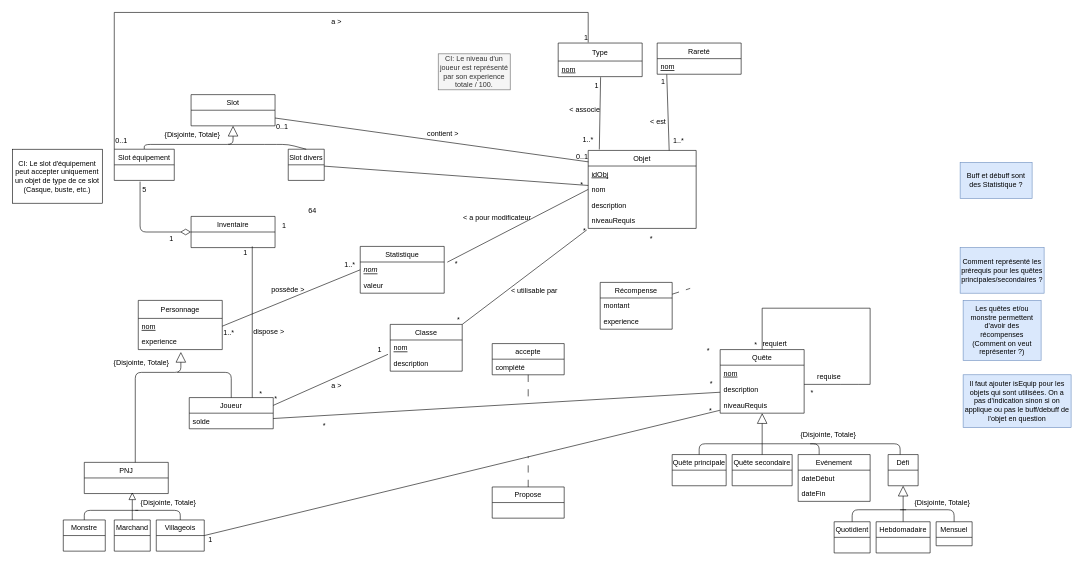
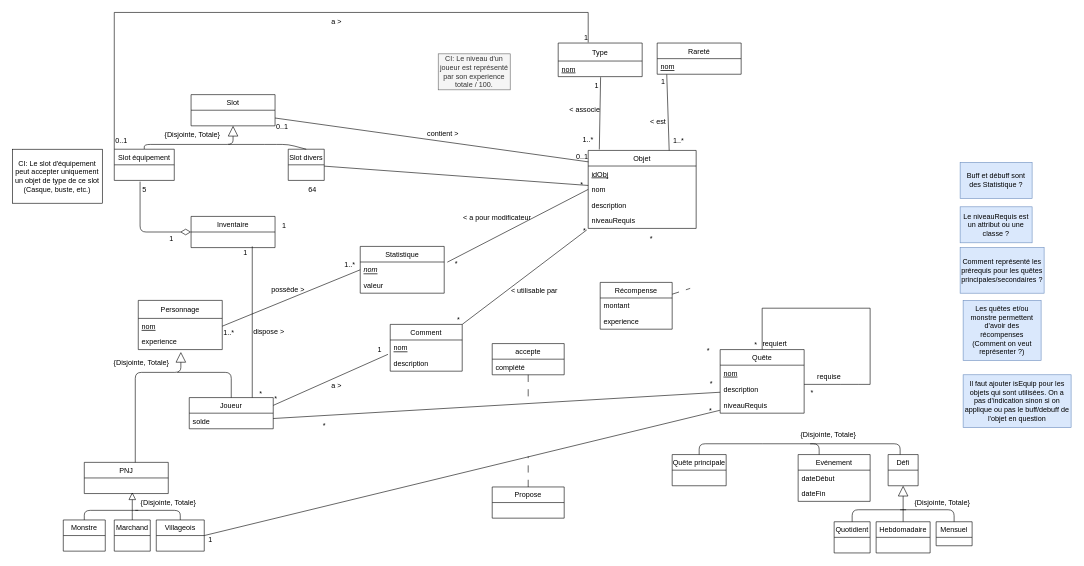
(312, 210) -> (312, 189)
none -> (996, 225)
(426, 332) -> (426, 332)
(762, 438) -> none
(762, 470) -> none
